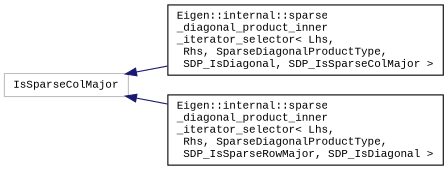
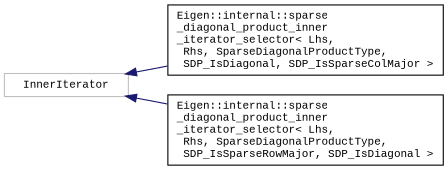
(66, 85) -> (66, 85)
